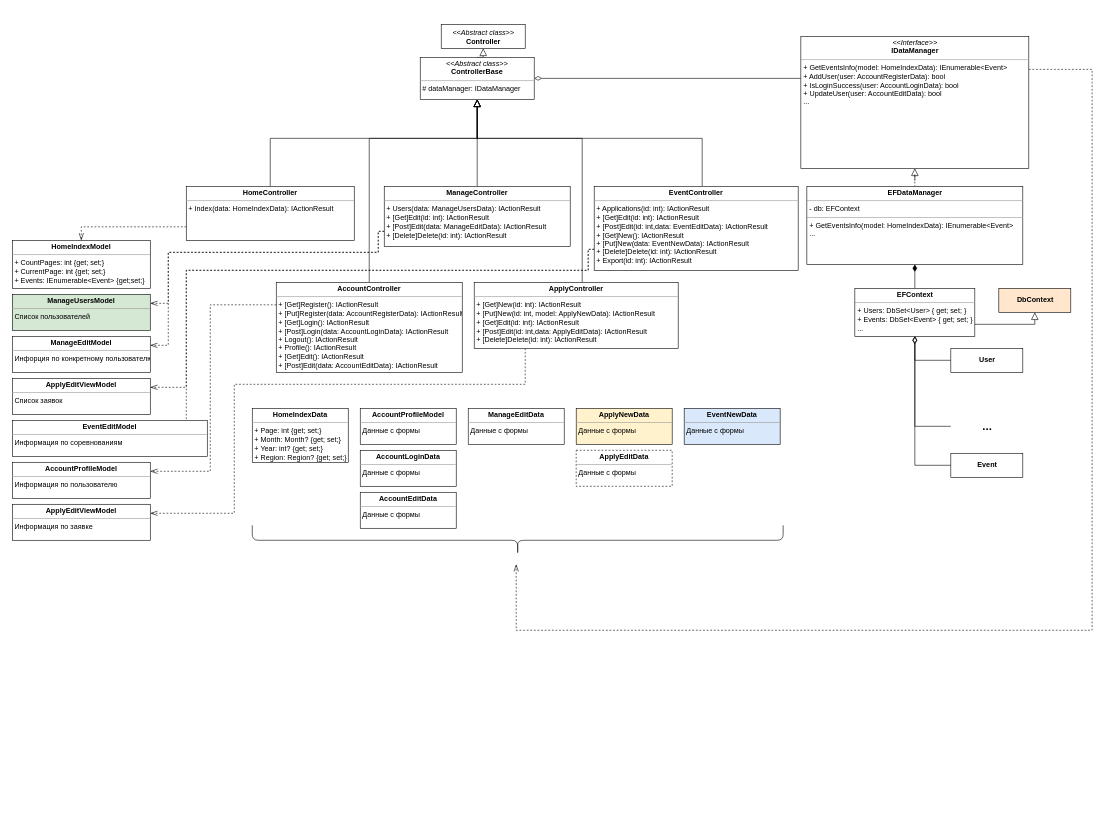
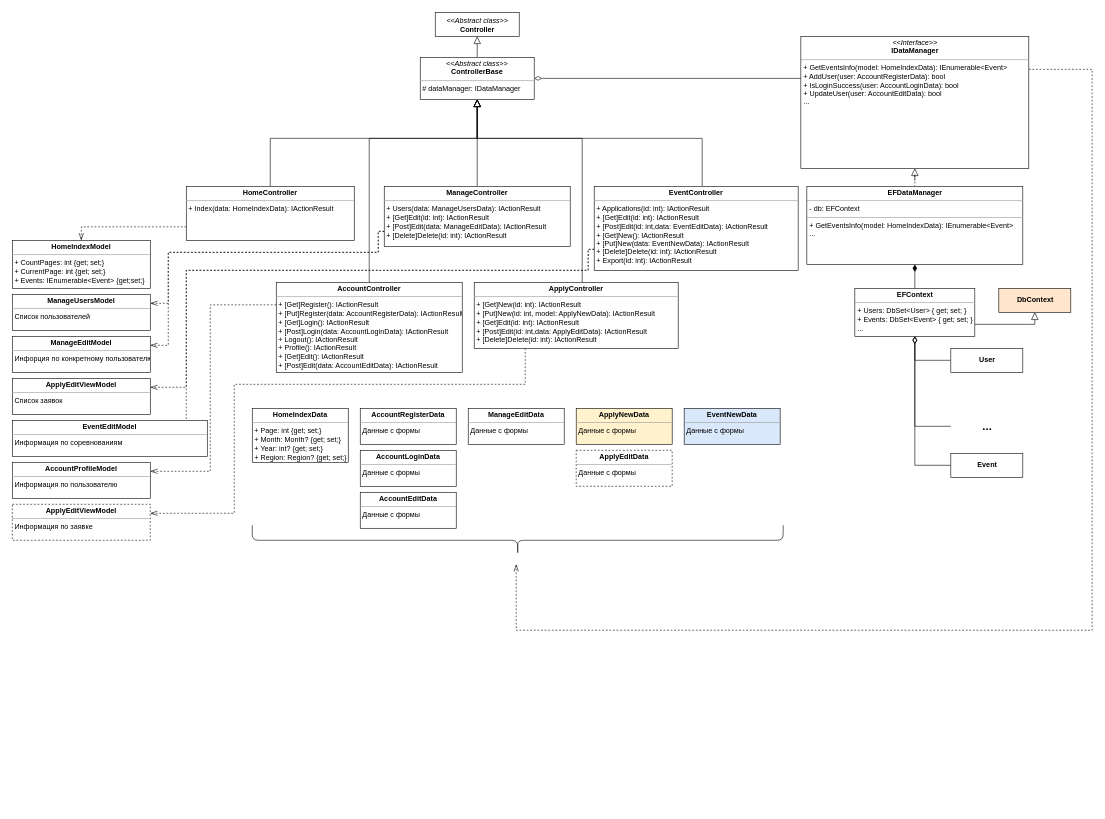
(483, 36) -> (477, 24)
(81, 312) -> (81, 312)
(396, 417) -> (398, 417)
(81, 522) -> (81, 522)
